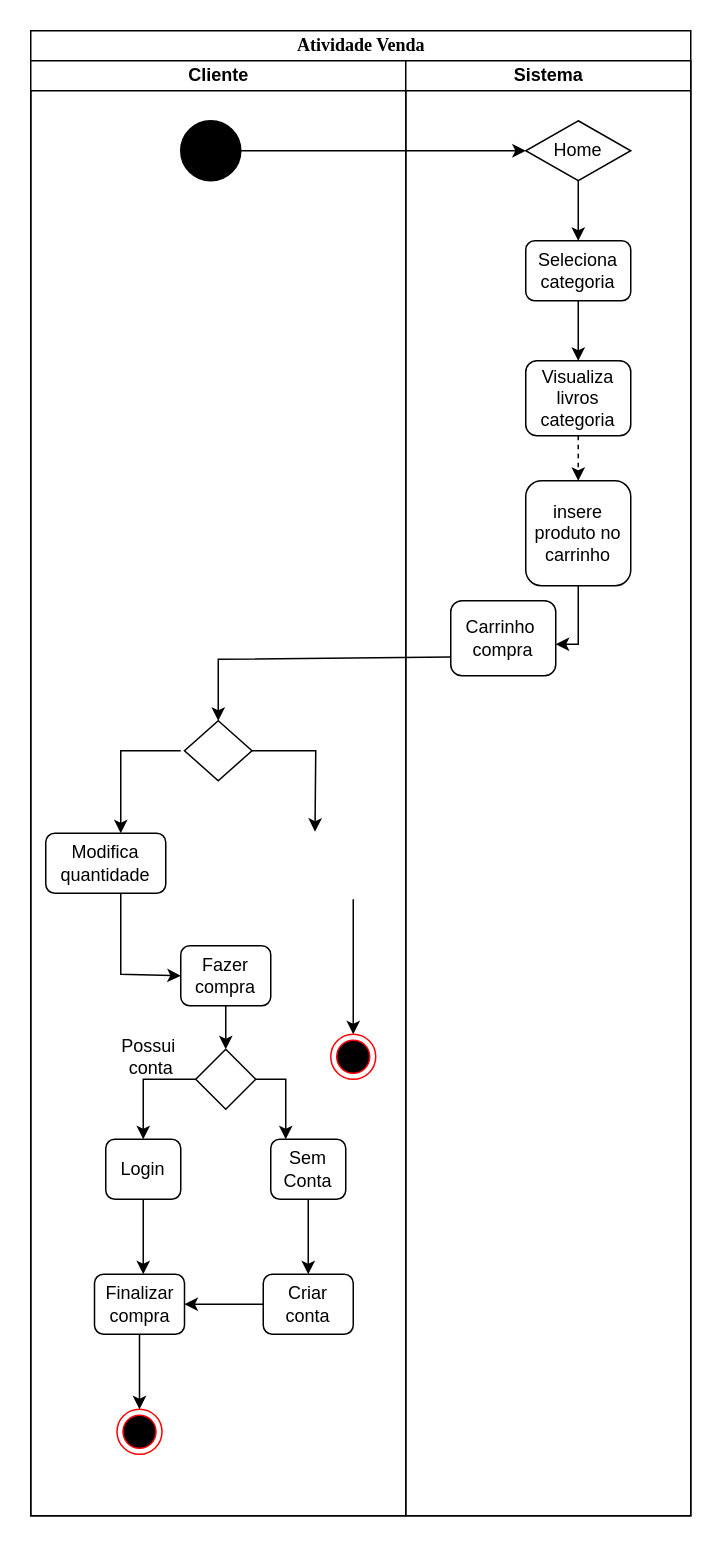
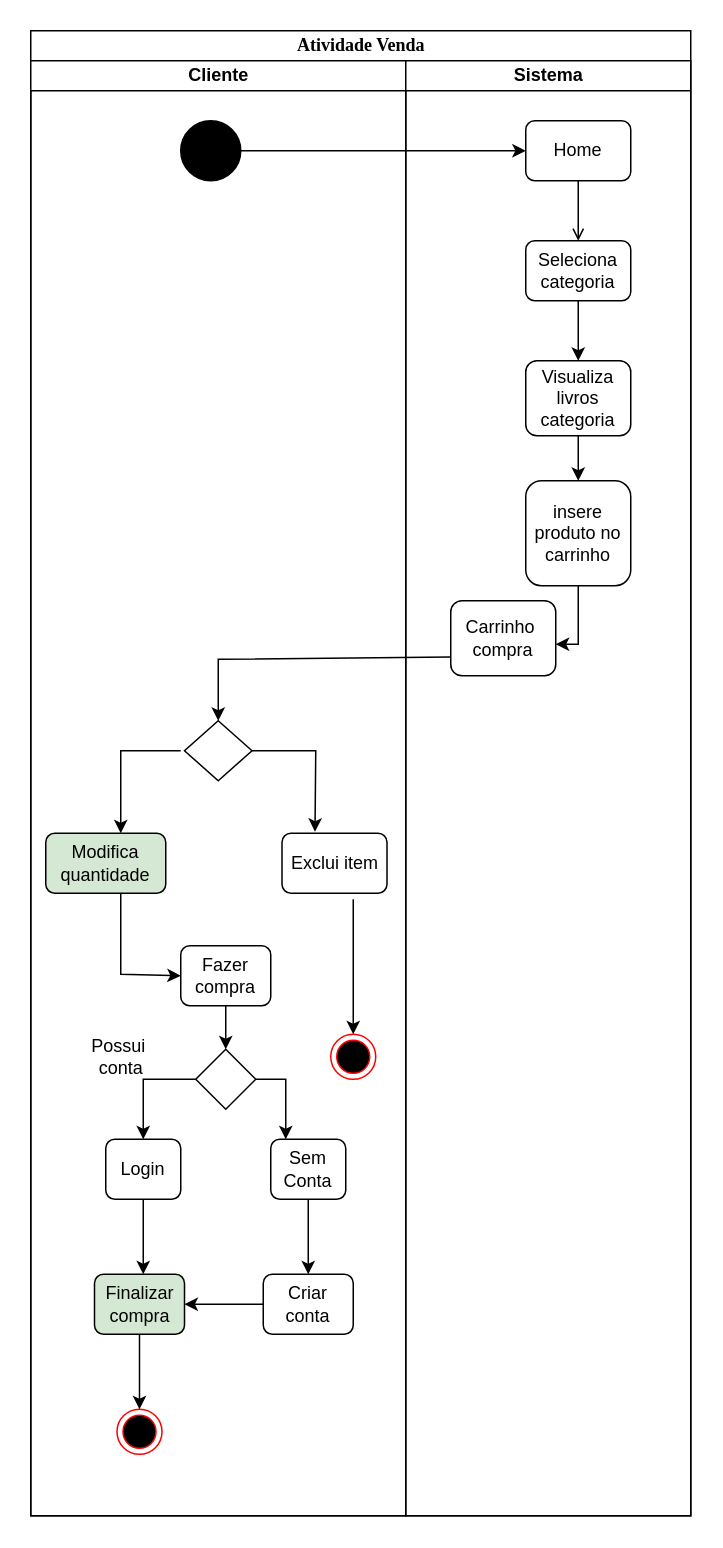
(578, 151) -> (578, 151)
(578, 229) -> (578, 231)
(578, 454) -> (578, 454)
(106, 863) -> (106, 863)
none -> (335, 863)
(151, 1057) -> (121, 1057)
(140, 1304) -> (140, 1304)
